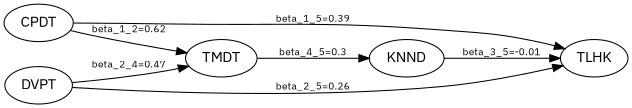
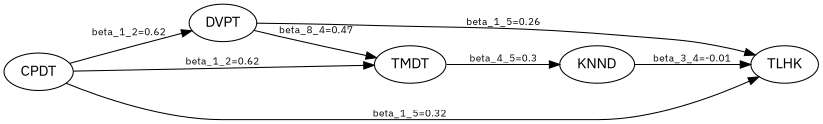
(313, 19) -> (410, 114)
none -> (126, 48)
(502, 53) -> (693, 59)
(129, 65) -> (317, 31)
(313, 87) -> (504, 22)
